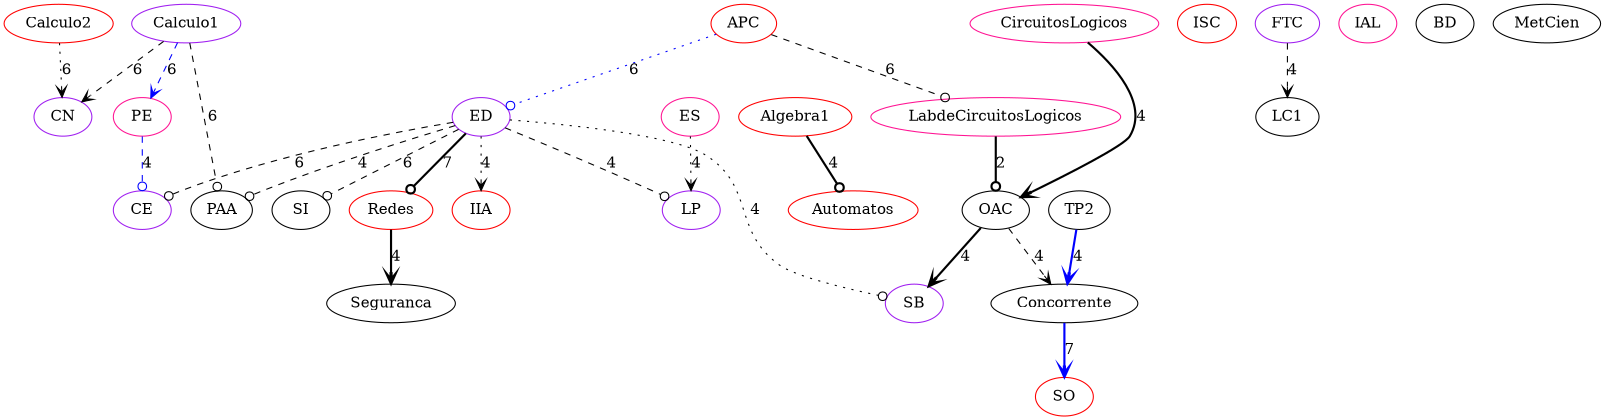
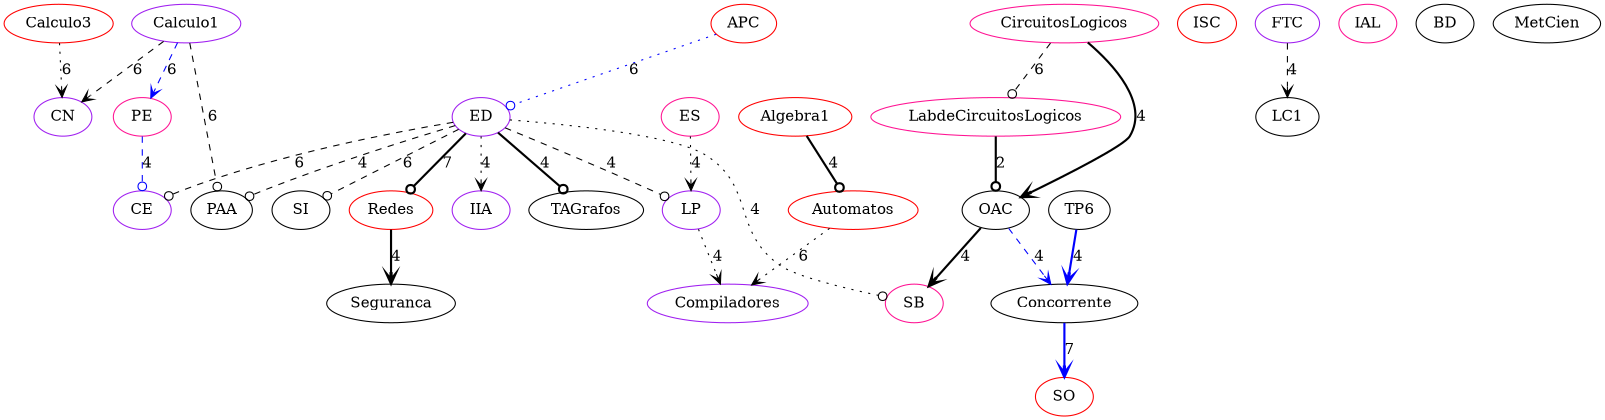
(59, 24) -> (59, 24)
(856, 65) -> (1033, 67)
(481, 210) -> (481, 210)
none -> (586, 210)
(1079, 210) -> (1079, 210)
(1026, 252) -> (1026, 252)
none -> (728, 303)
(914, 303) -> (914, 303)
